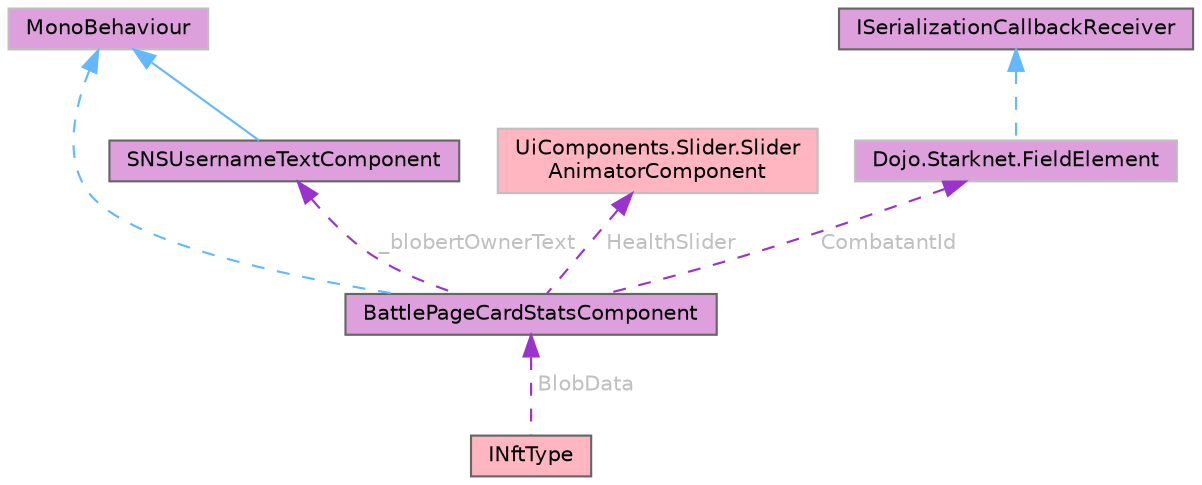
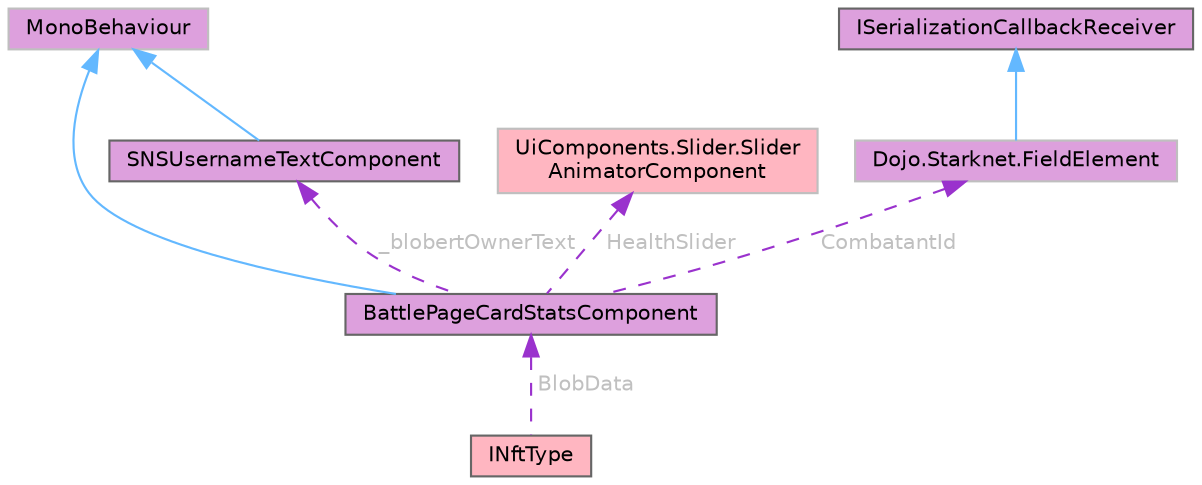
(1016, 106) -> (1016, 106)
(174, 242) -> (174, 242)
